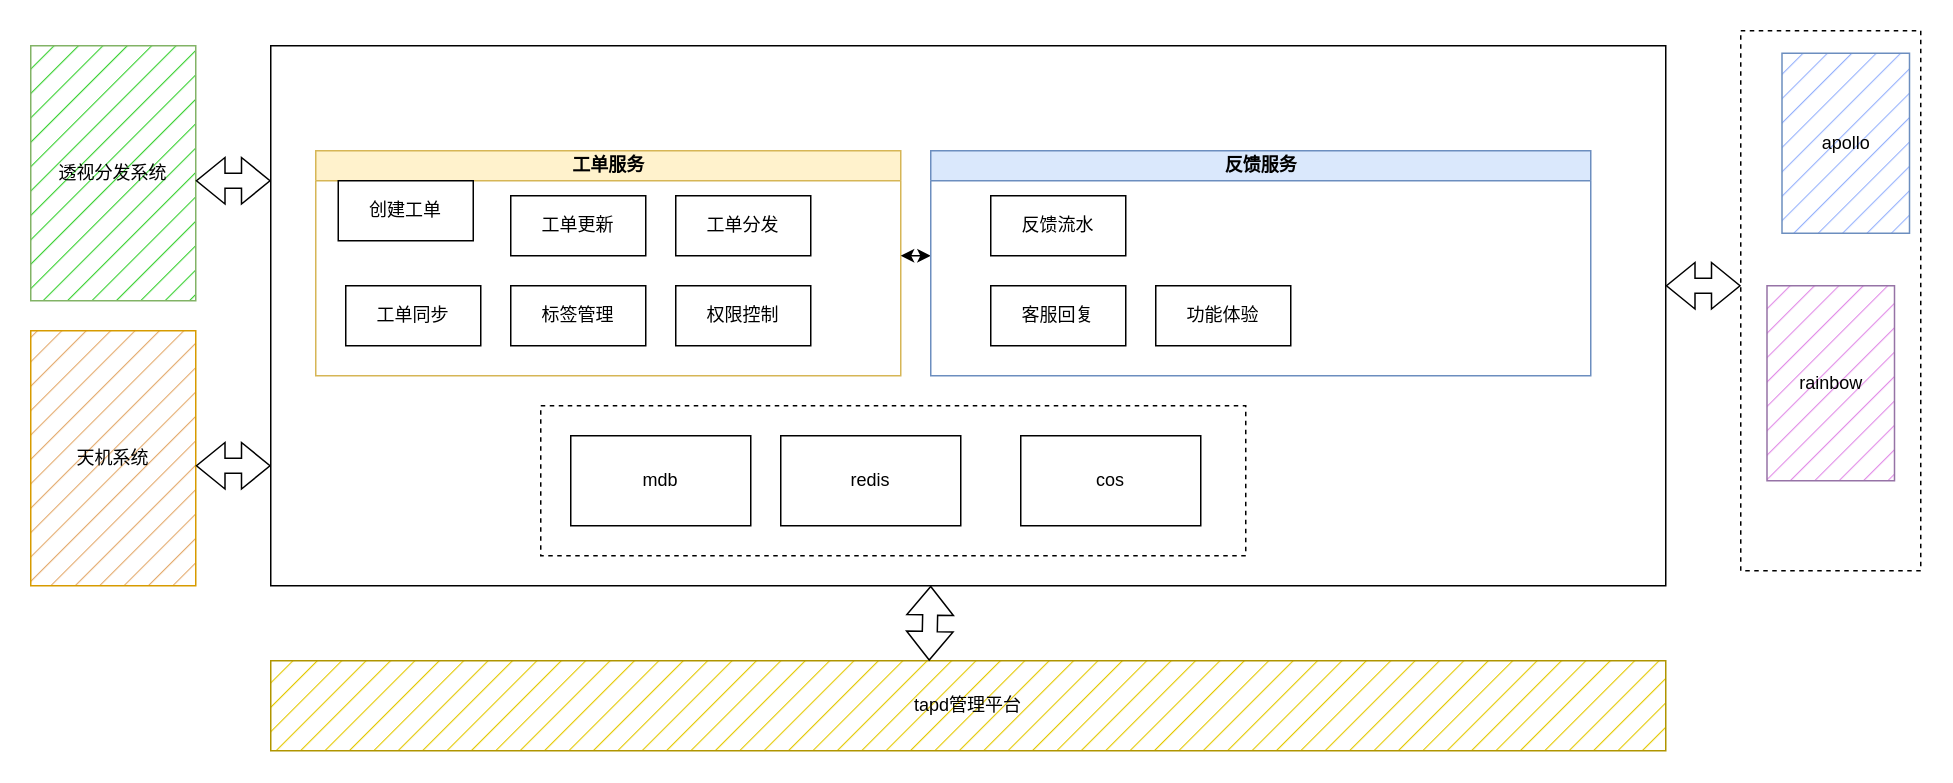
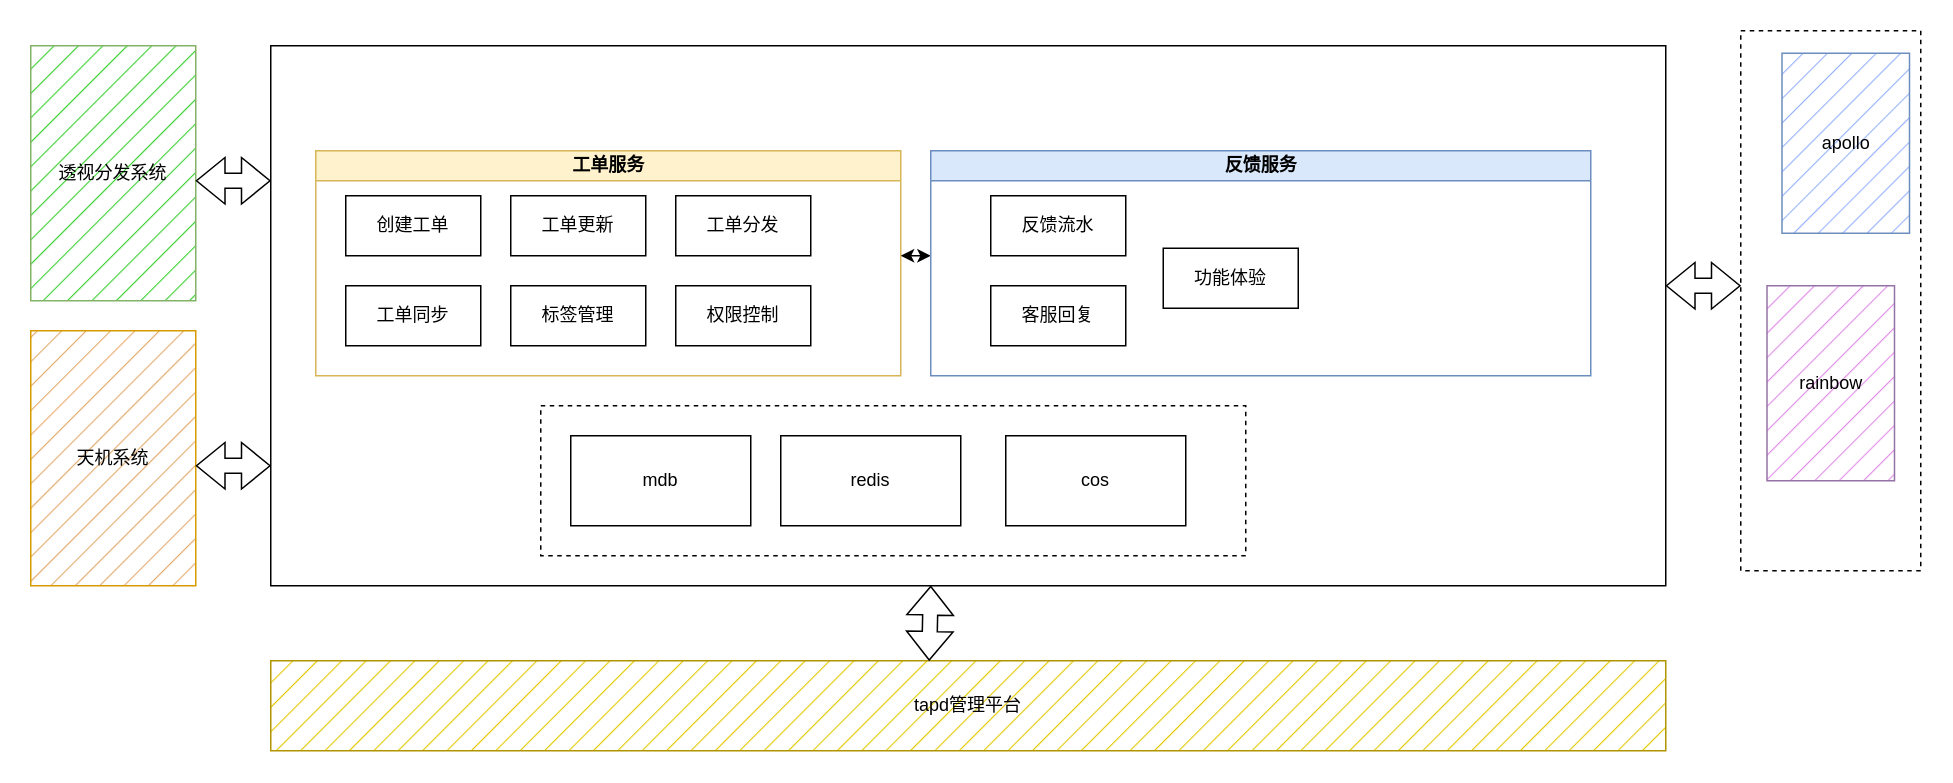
(406, 211) -> (413, 226)
(1223, 316) -> (1231, 278)
(1111, 481) -> (1096, 481)
